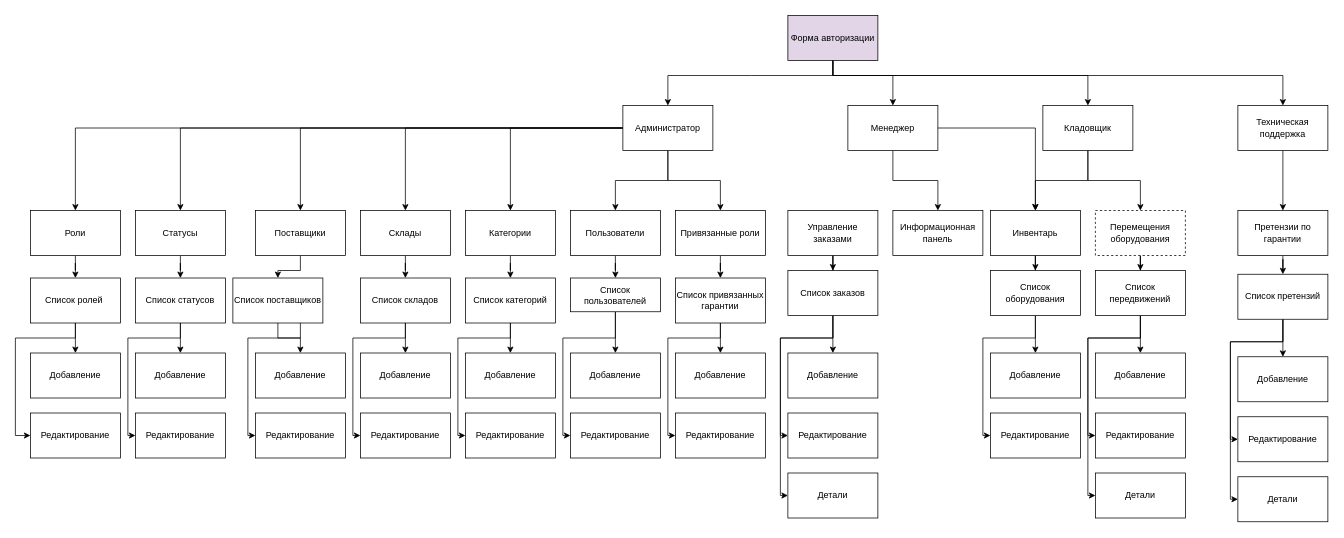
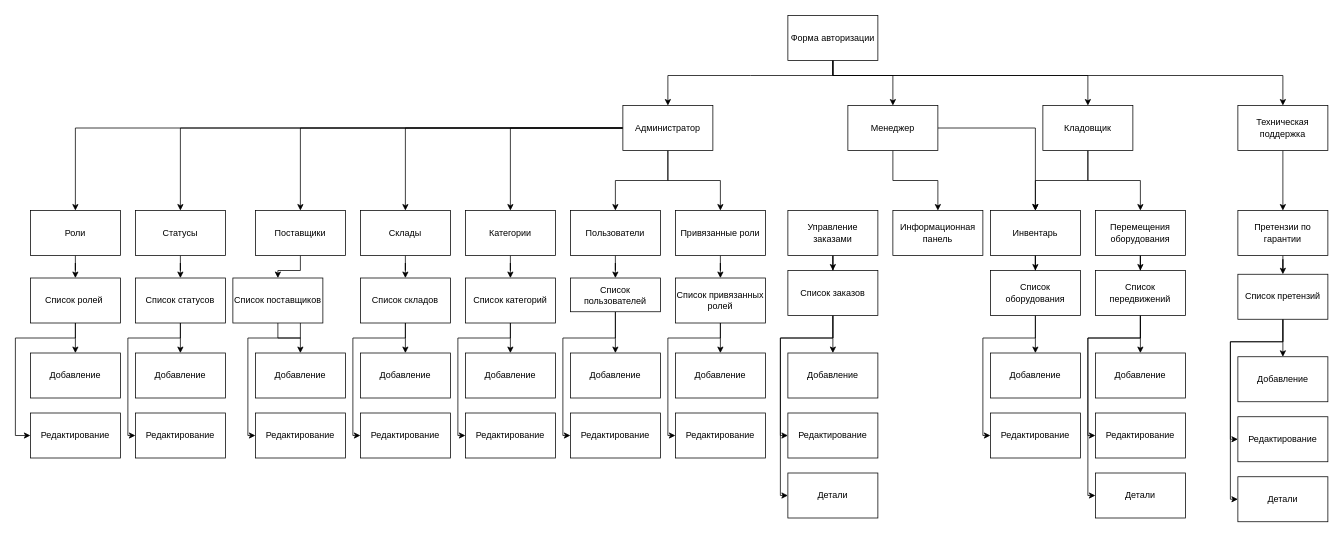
(833, 38) -> (833, 38)
(1140, 233) -> (1140, 233)
(720, 300) -> (720, 300)
